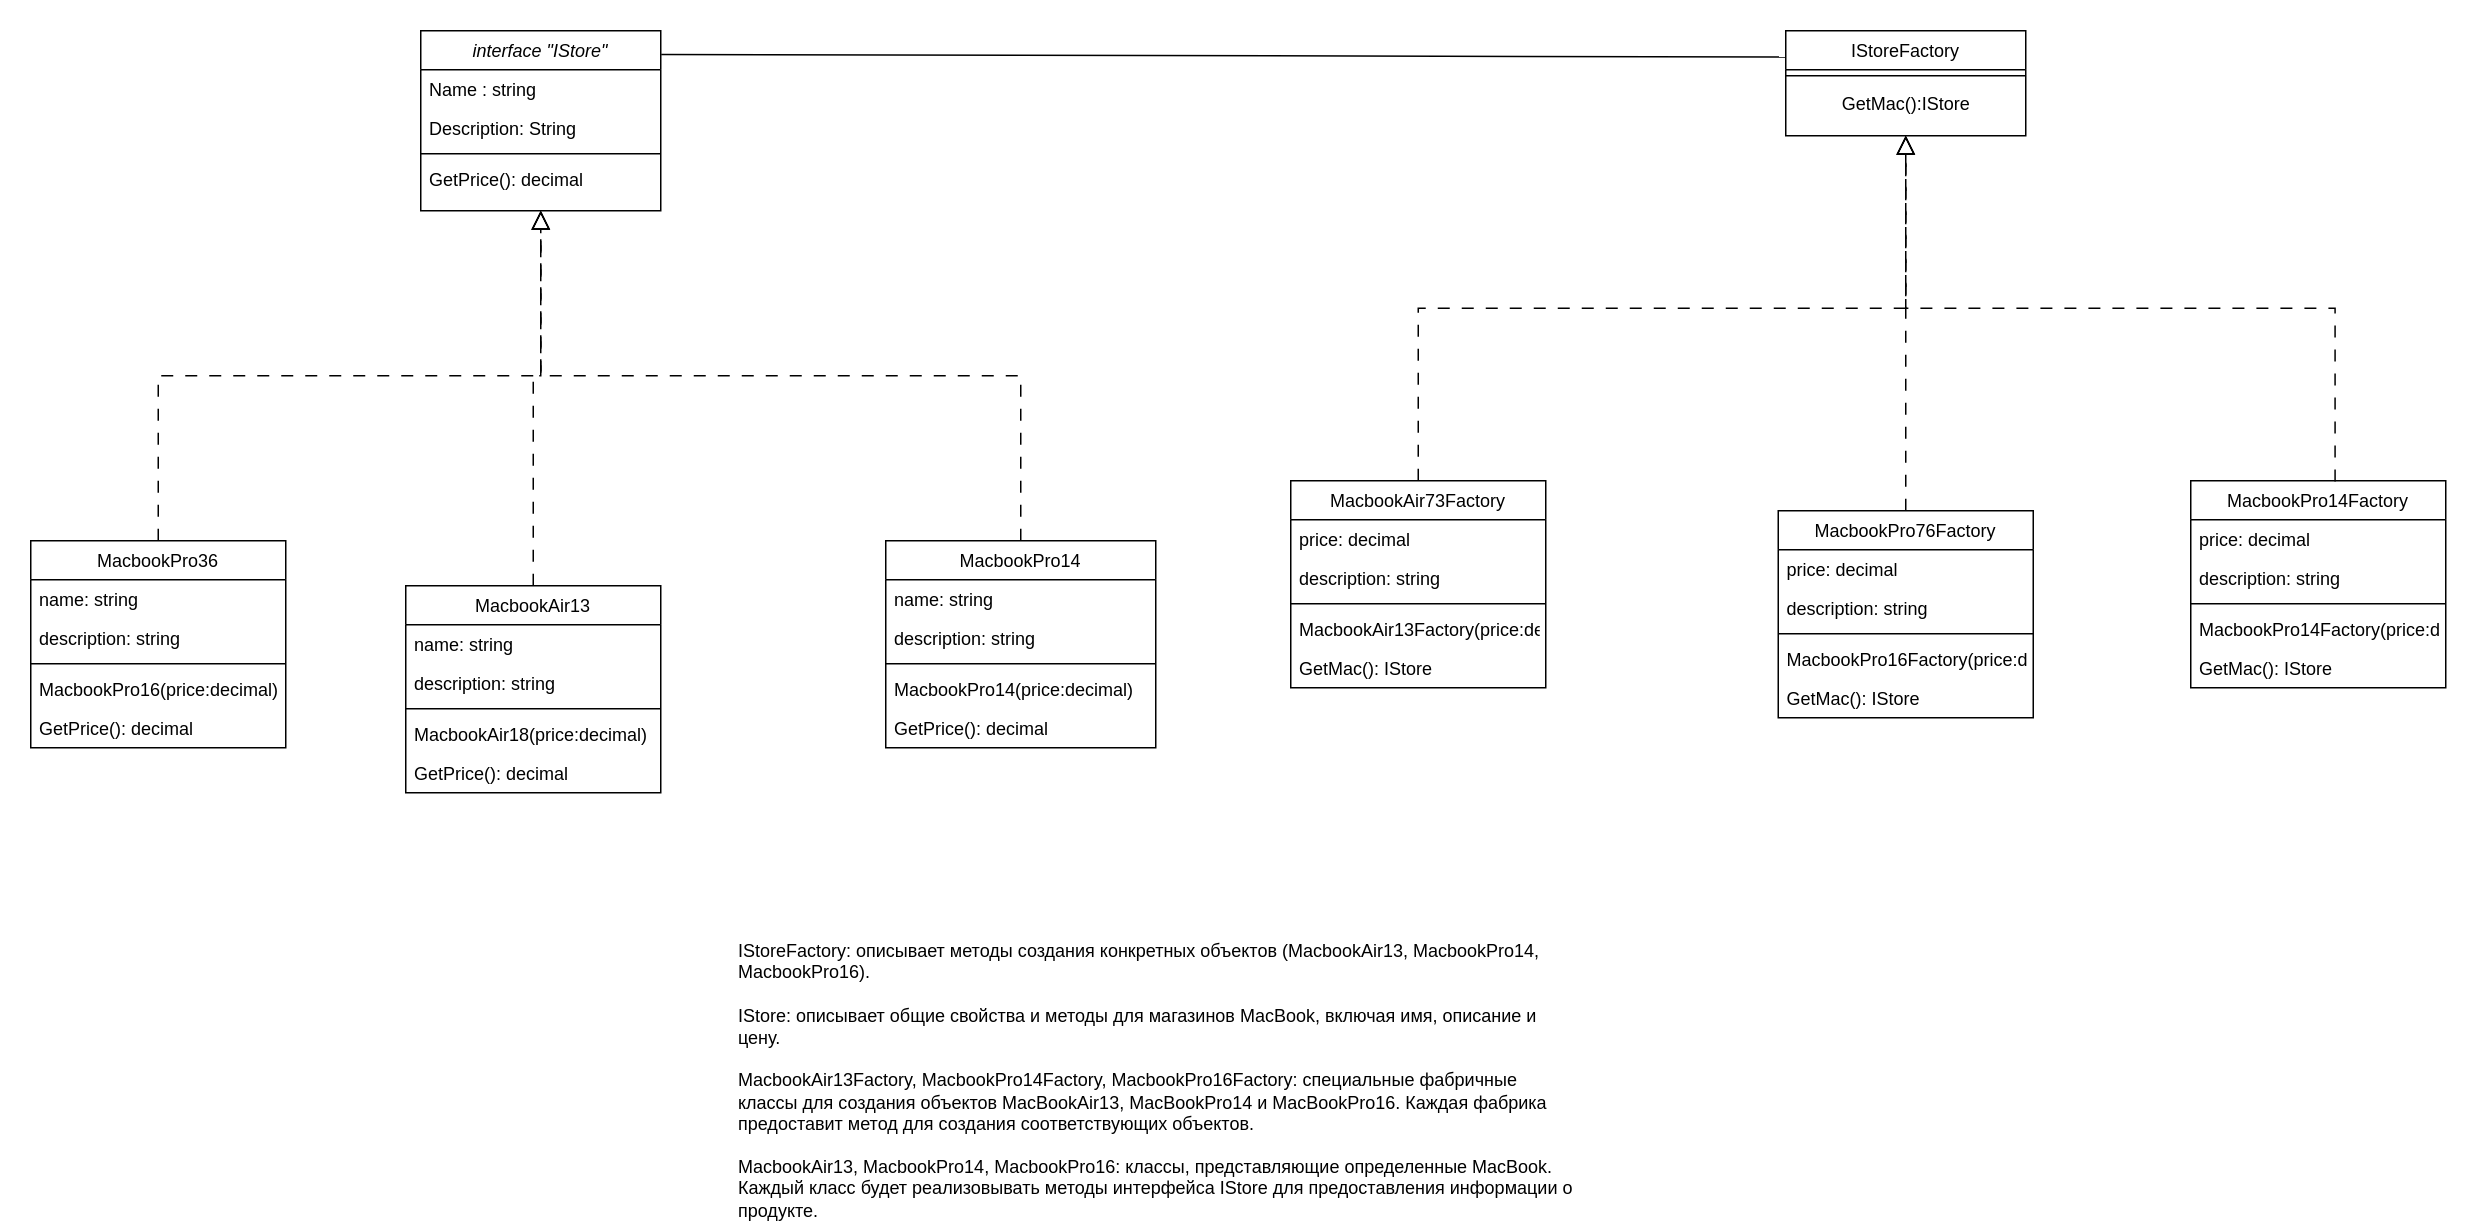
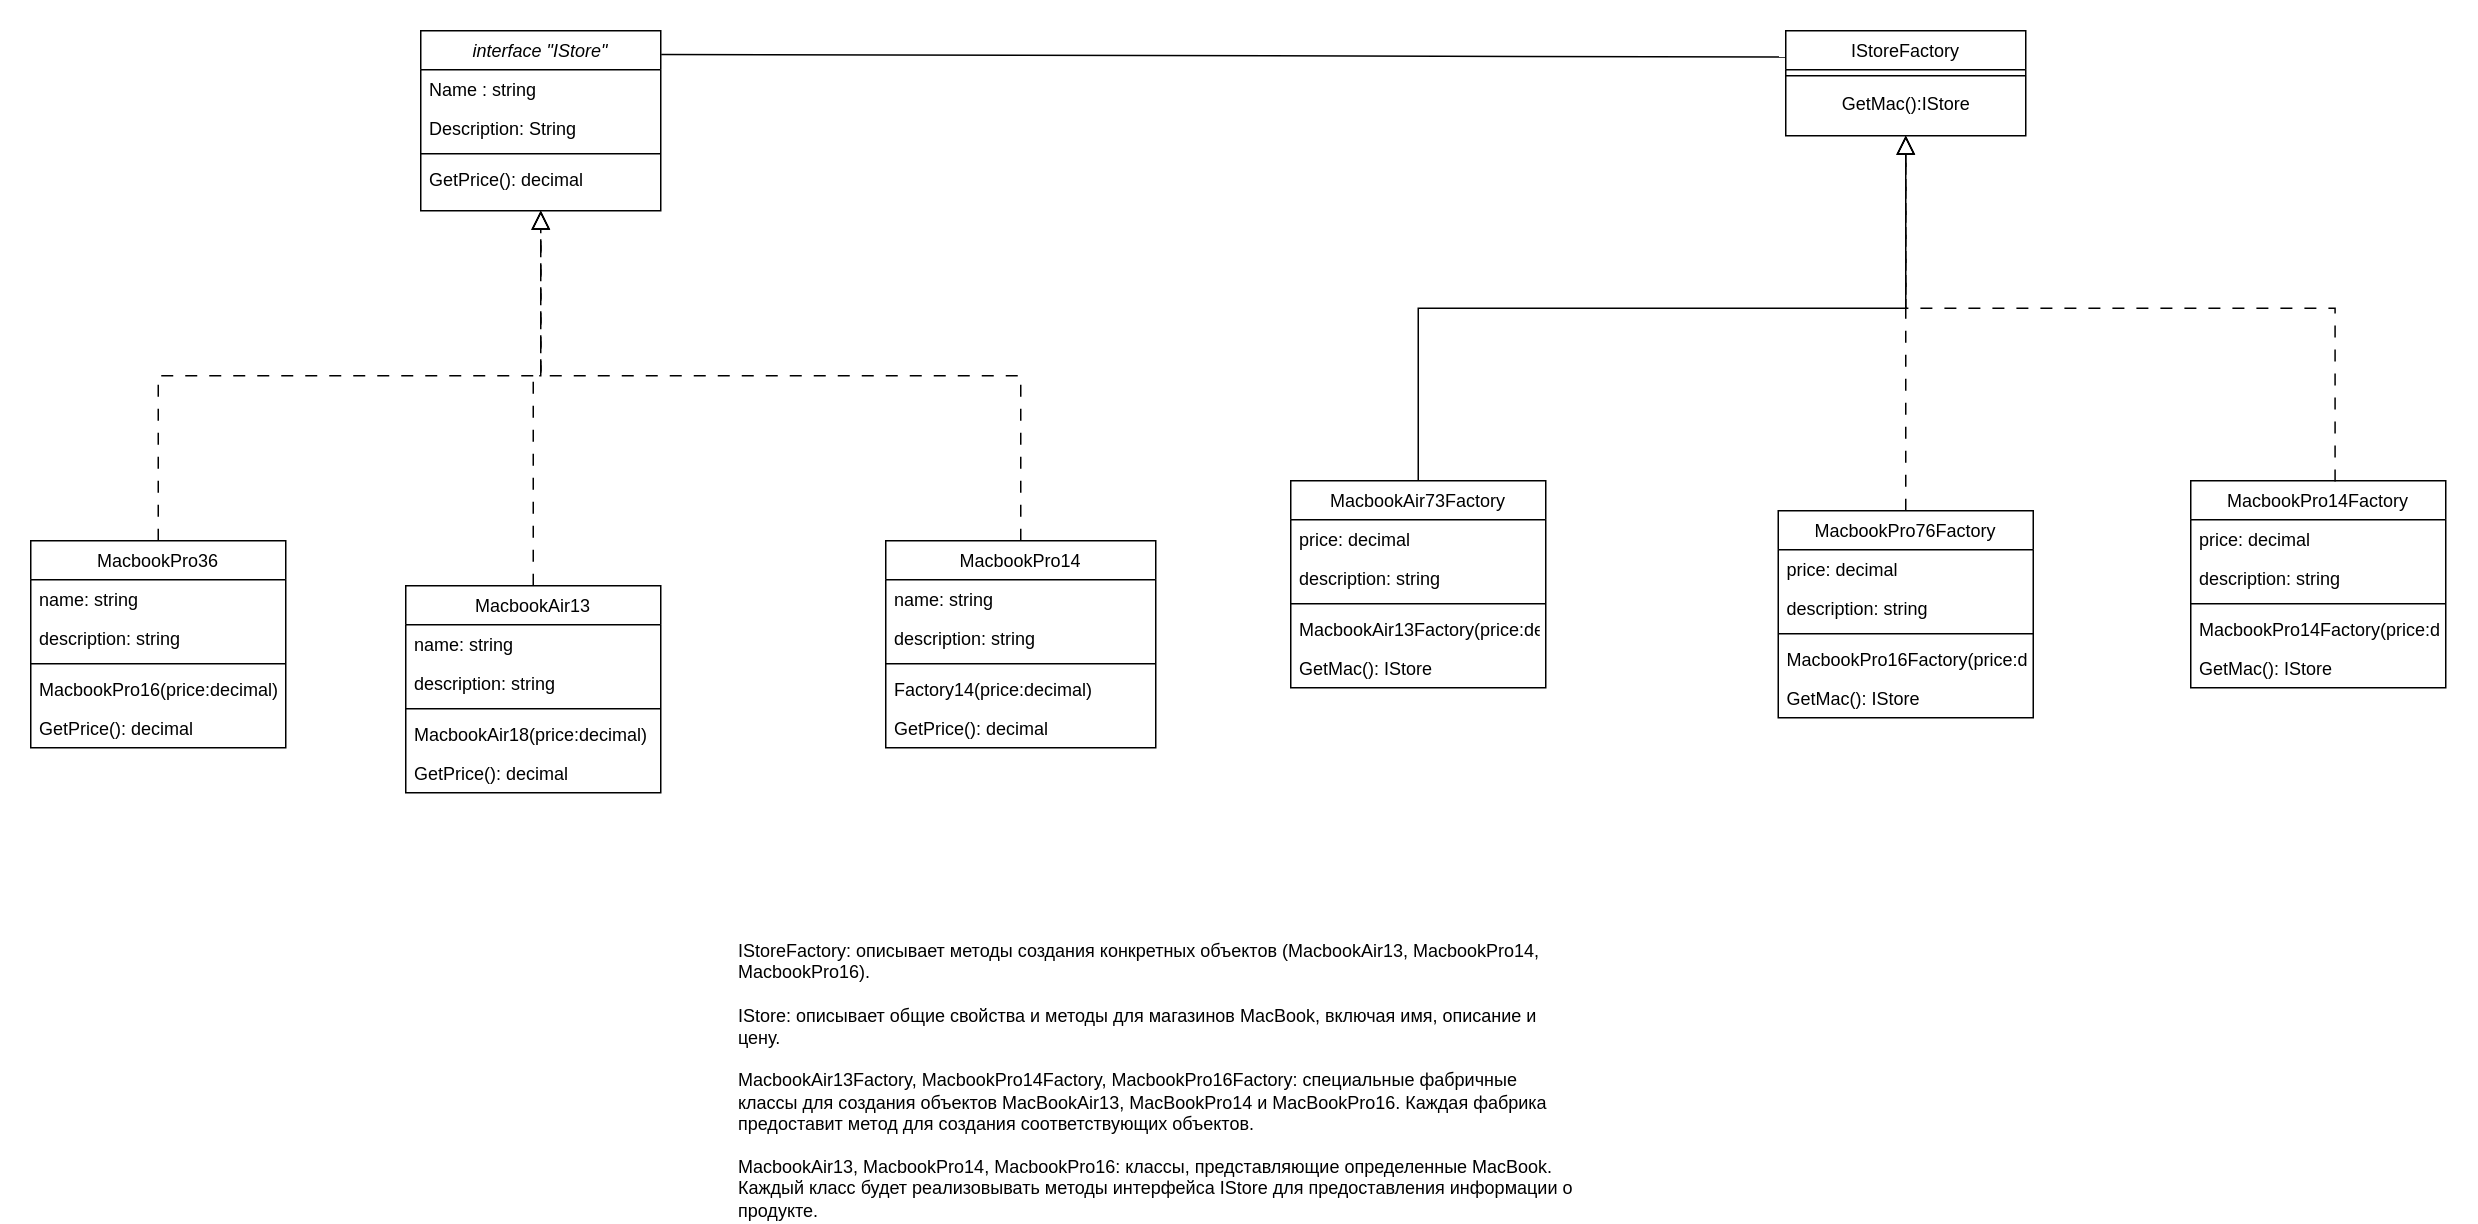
(1418, 463) -> (1418, 463)
(1021, 690) -> (1006, 690)
